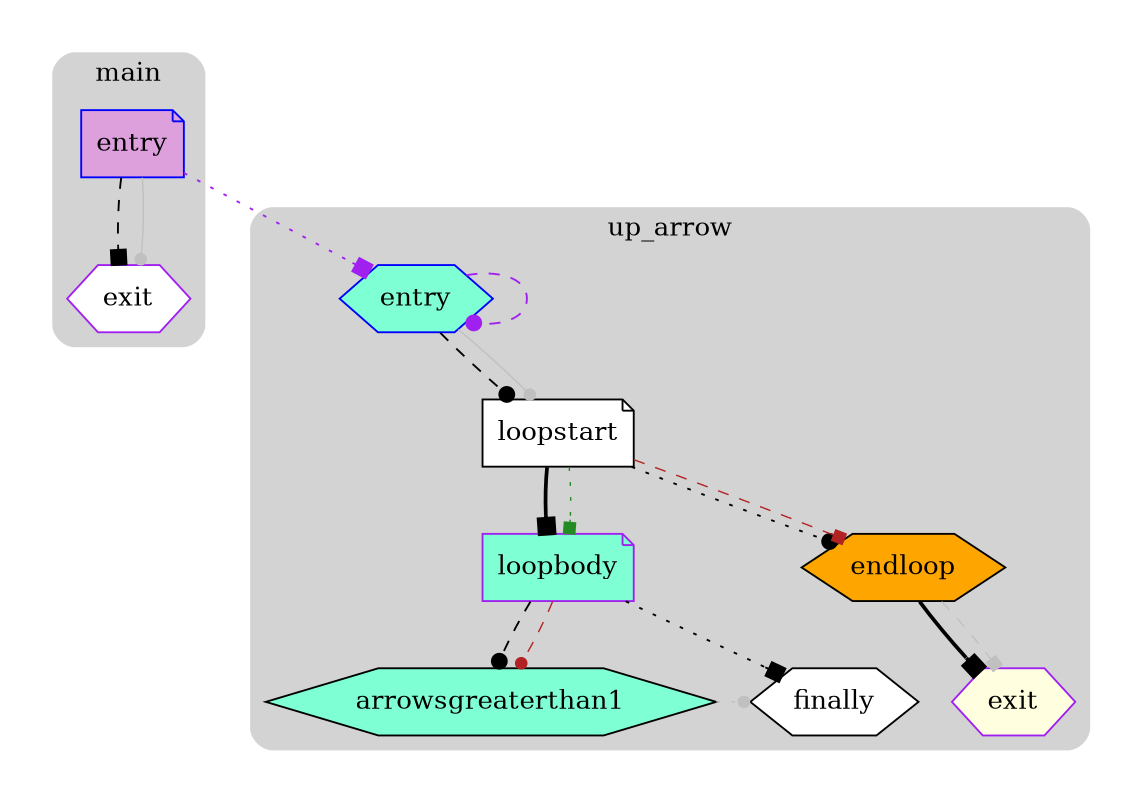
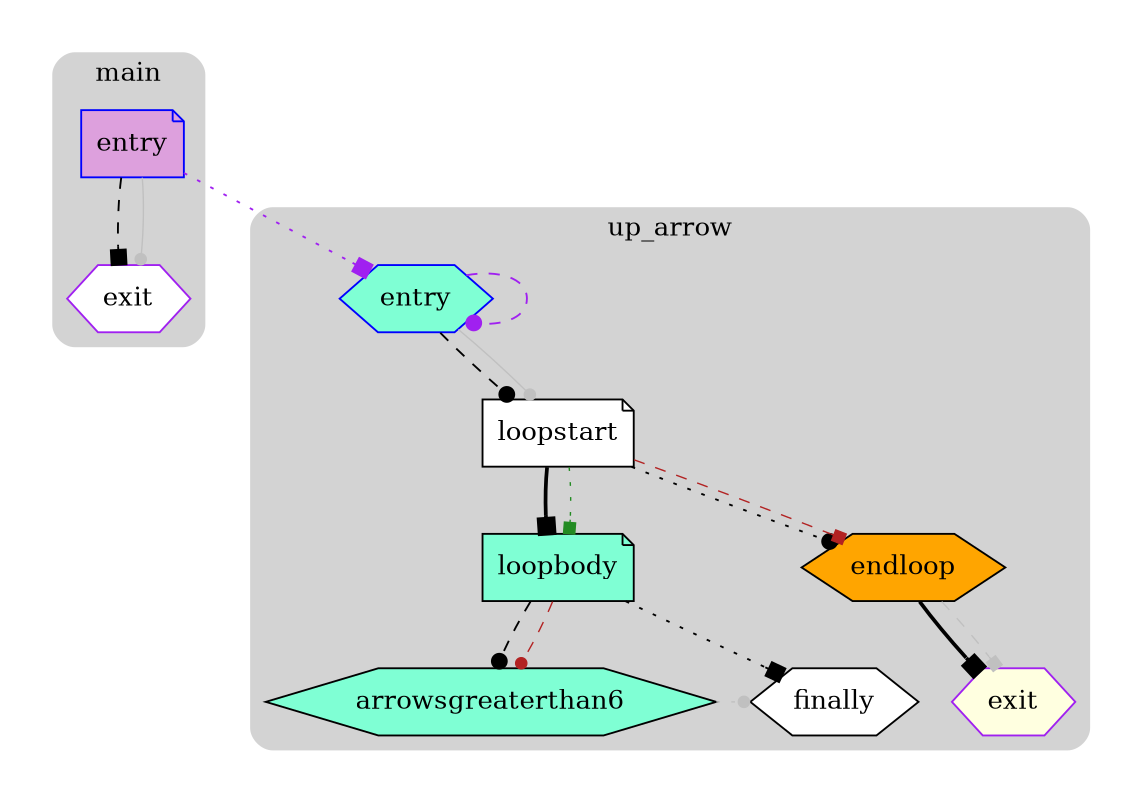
(558, 567) -> (558, 567)
(491, 702) -> (491, 702)
